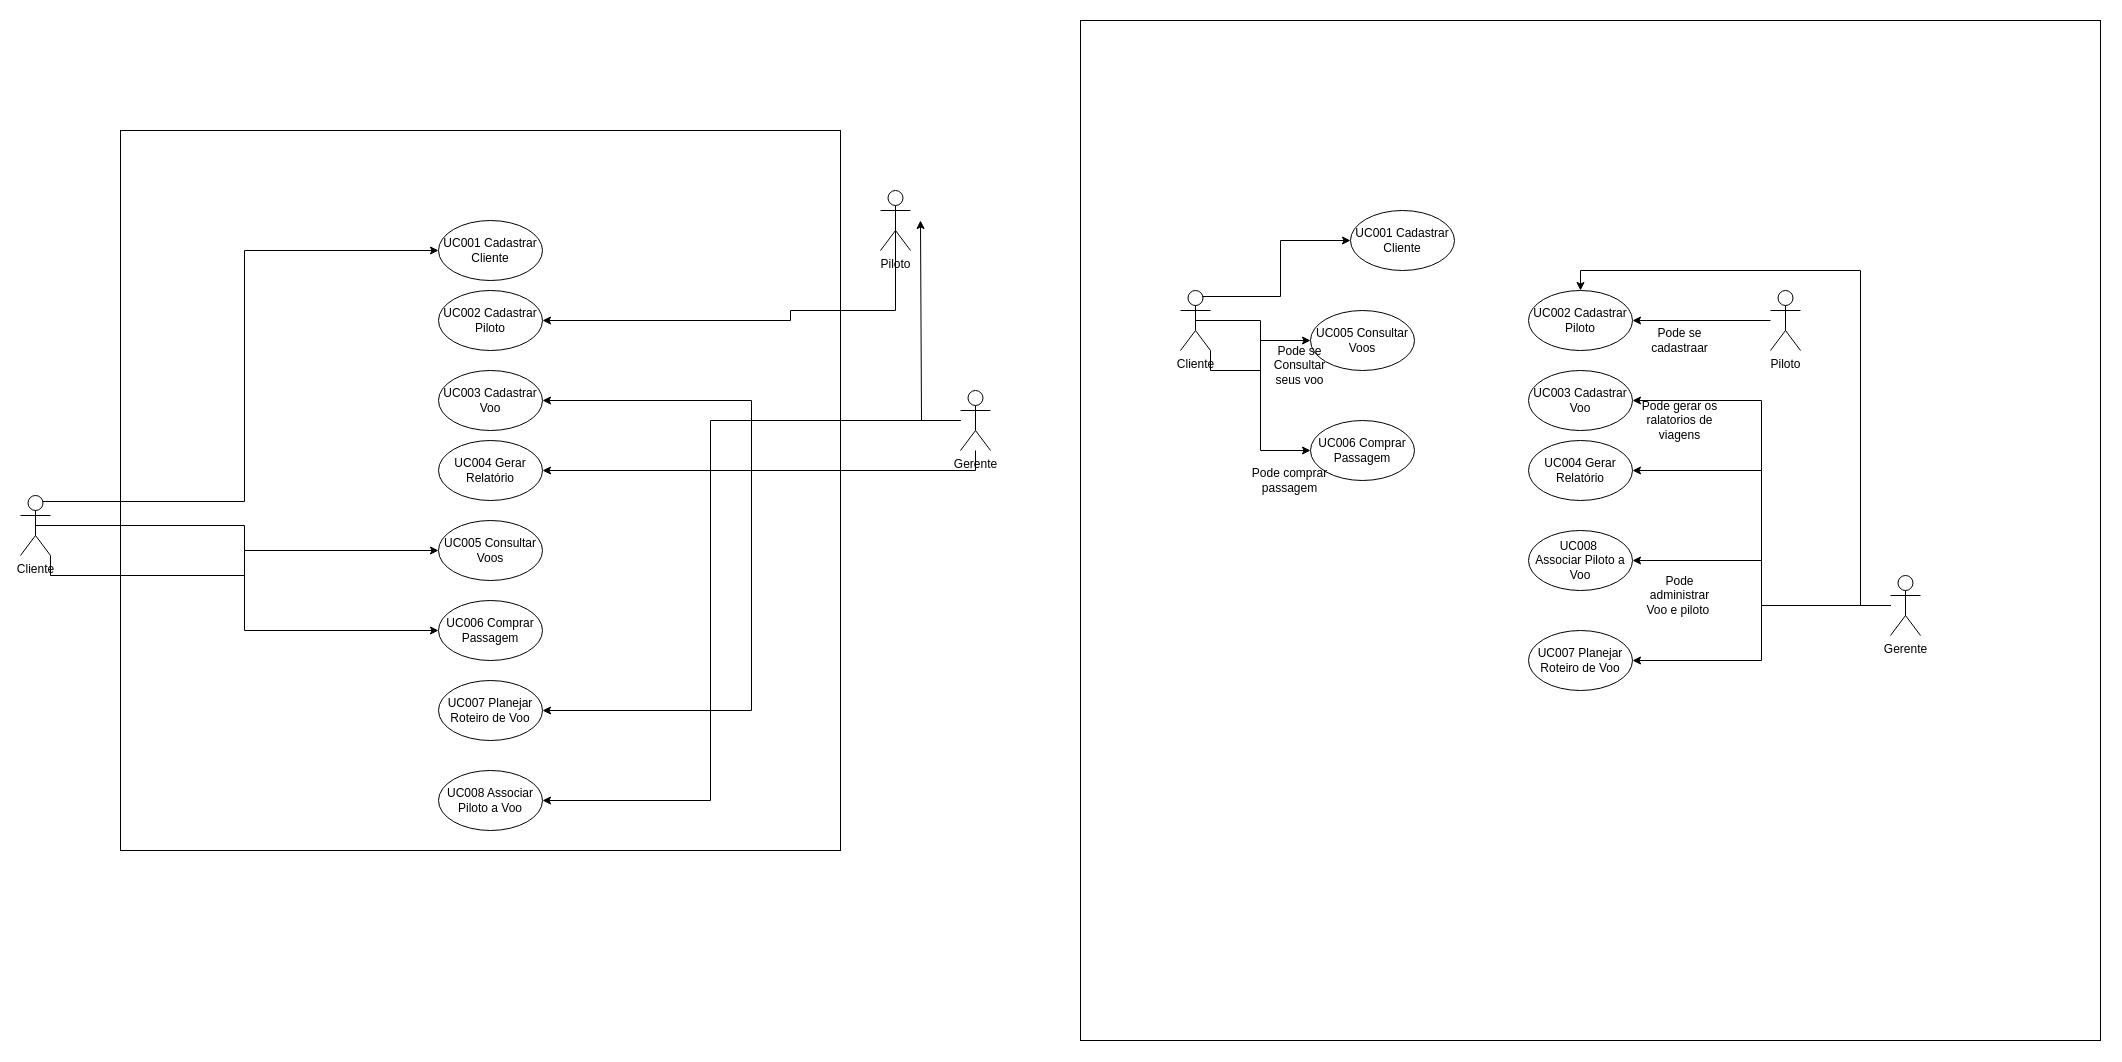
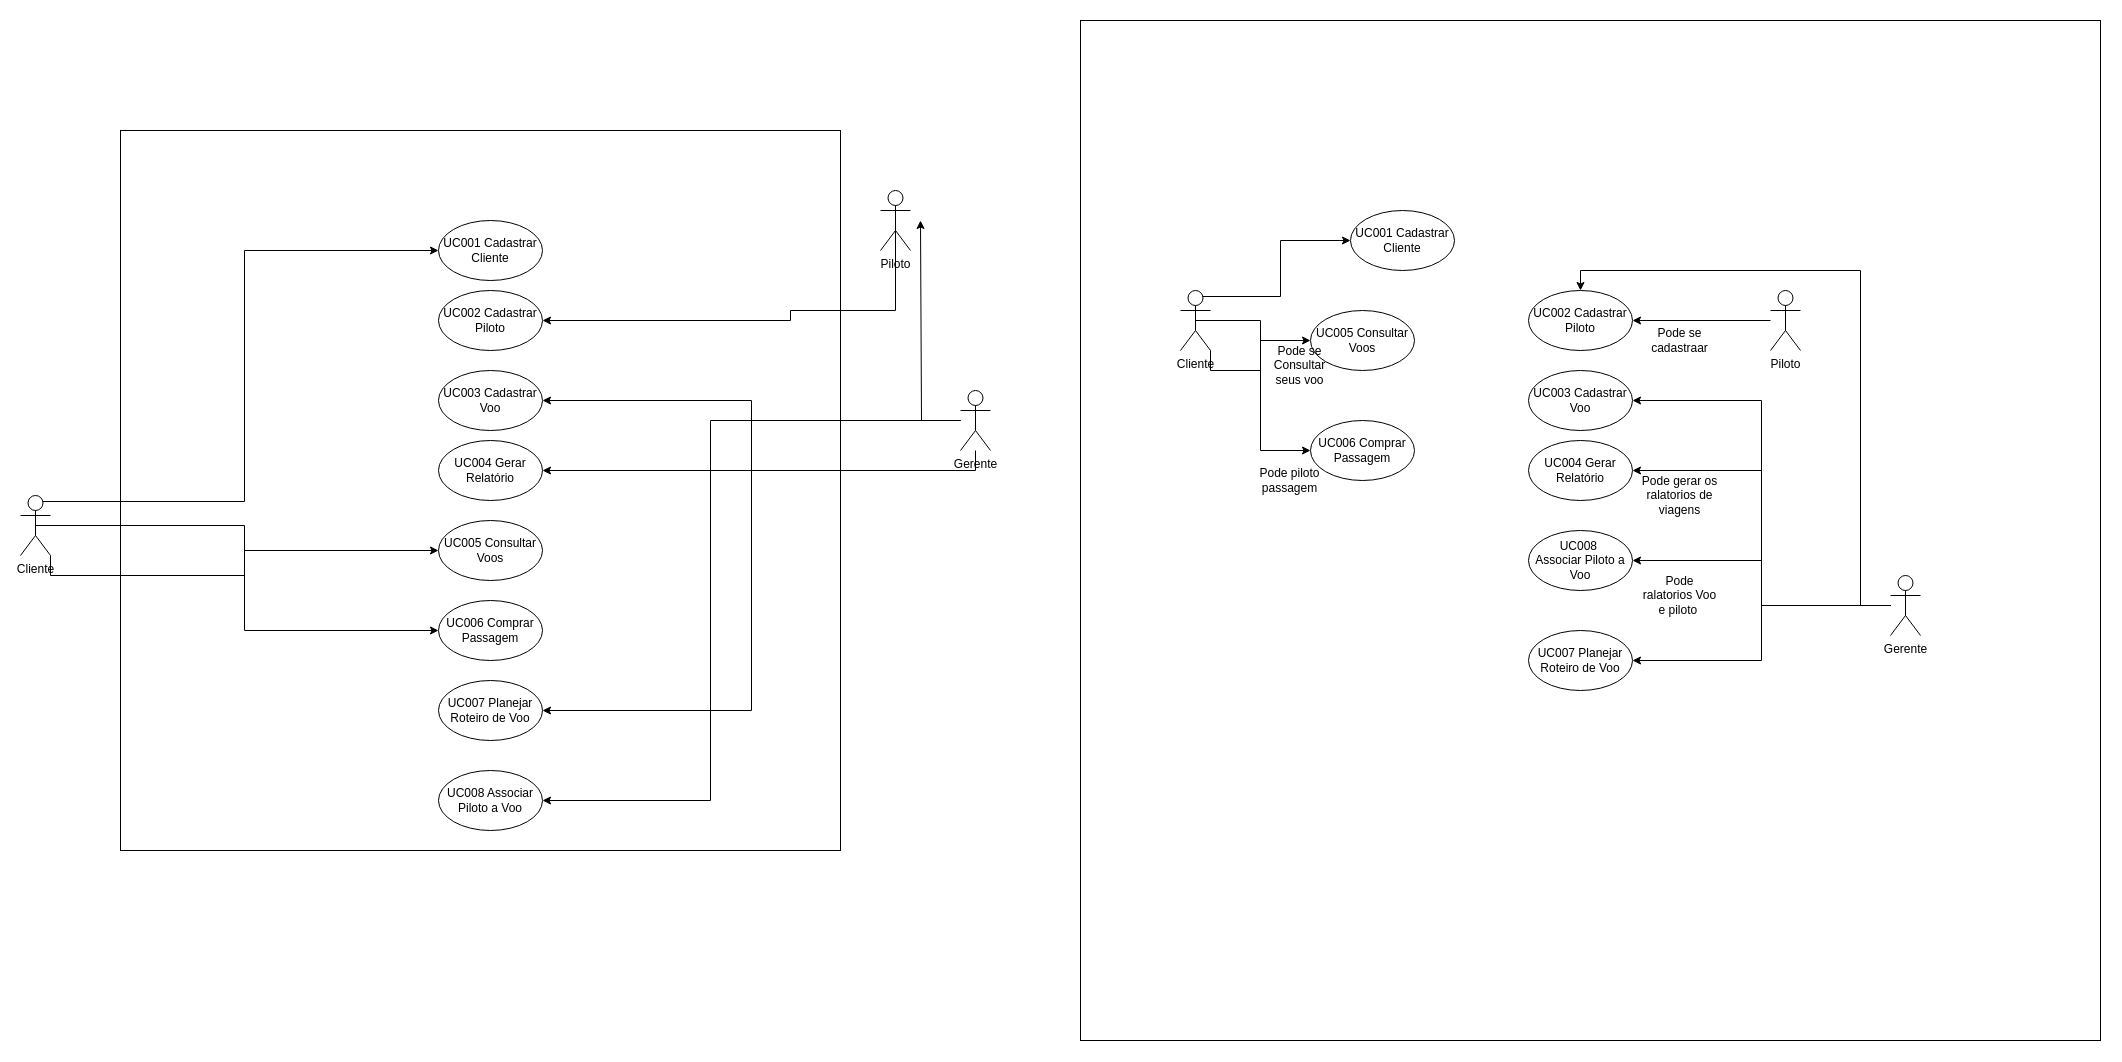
(1680, 421) -> (1680, 496)
(1290, 481) -> (1290, 481)
(1680, 596) -> (1680, 596)
